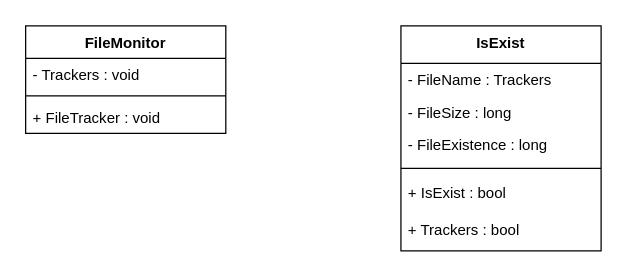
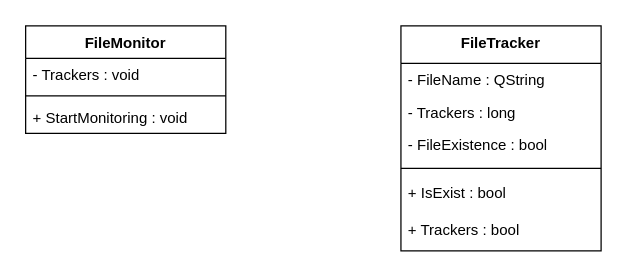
(501, 43) -> (501, 43)
(485, 81) -> (478, 81)
(464, 113) -> (470, 113)
(103, 118) -> (120, 118)
(485, 146) -> (485, 146)
